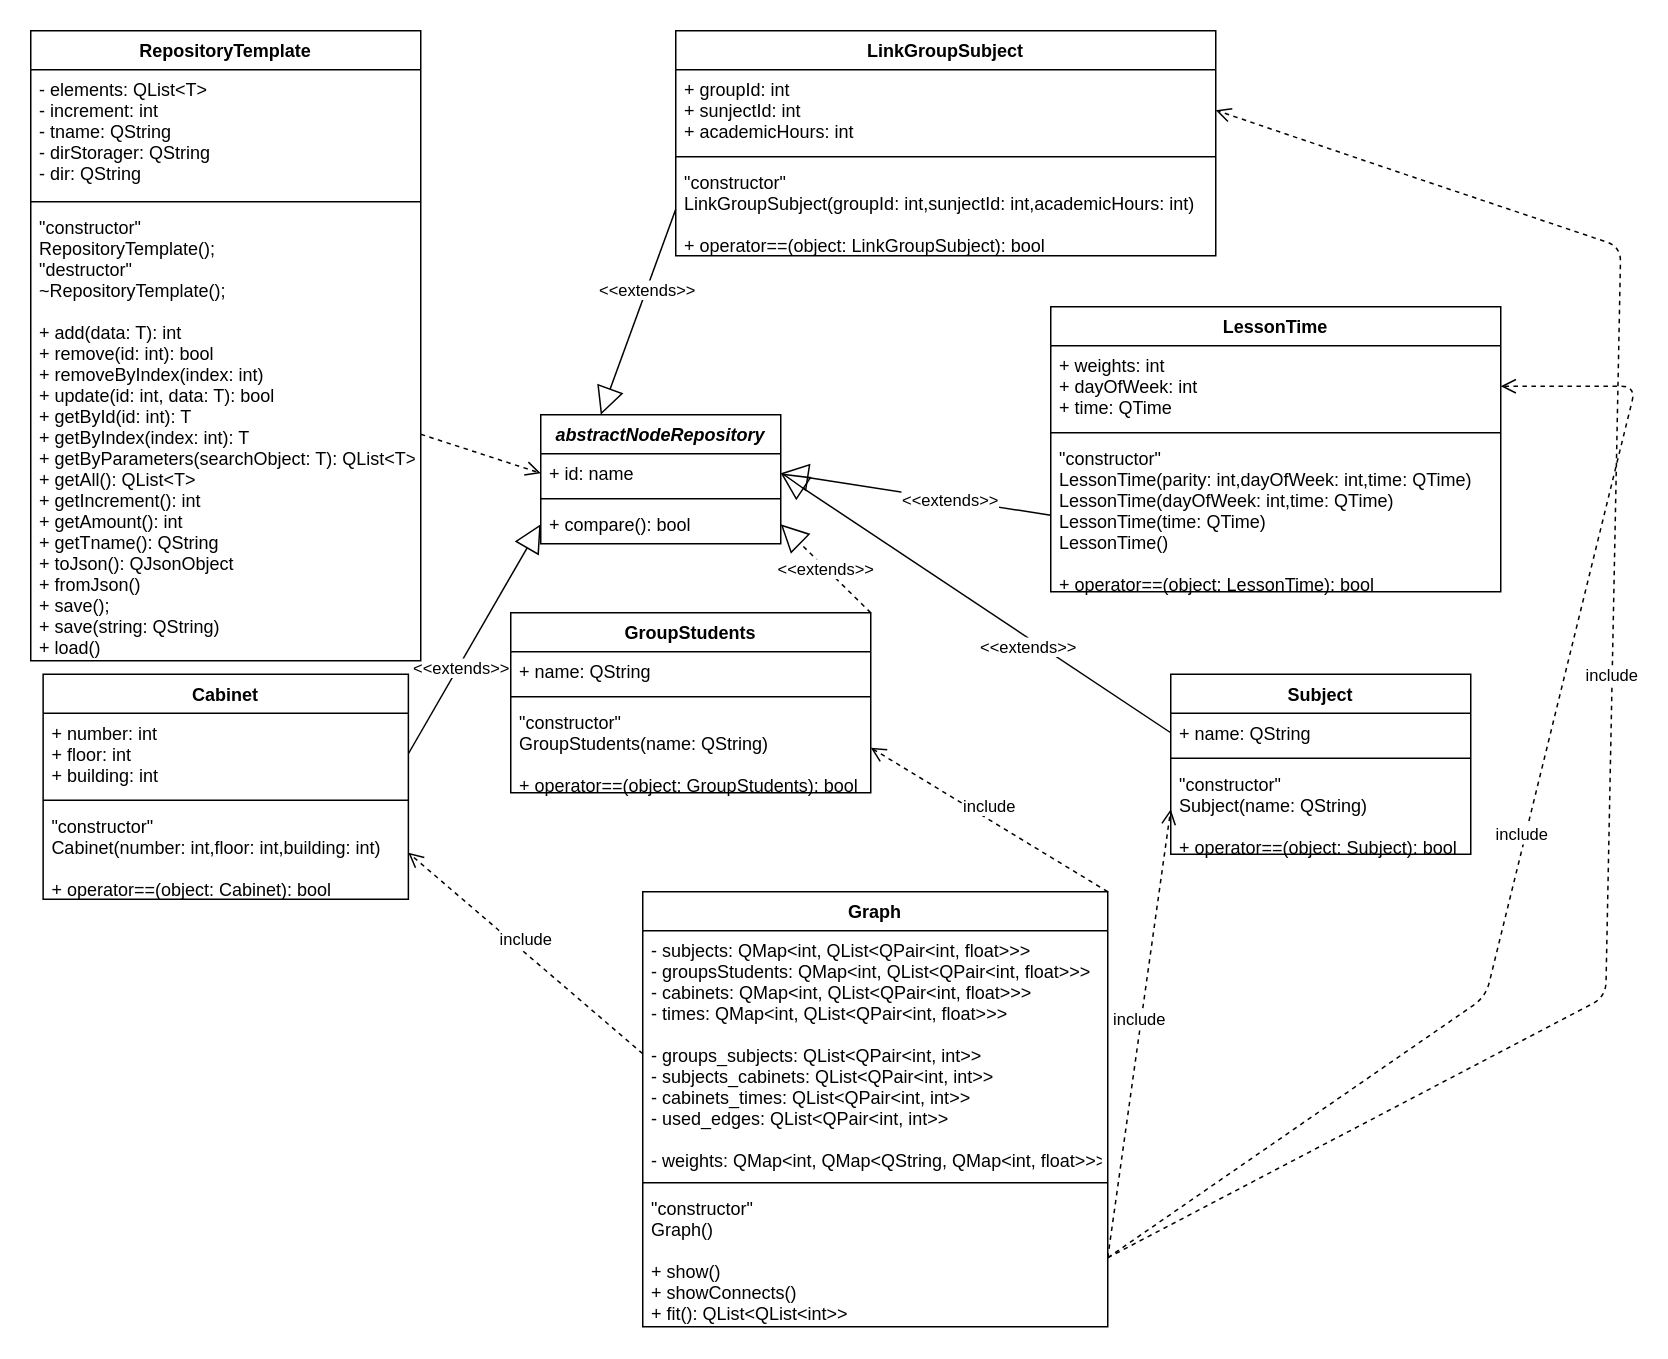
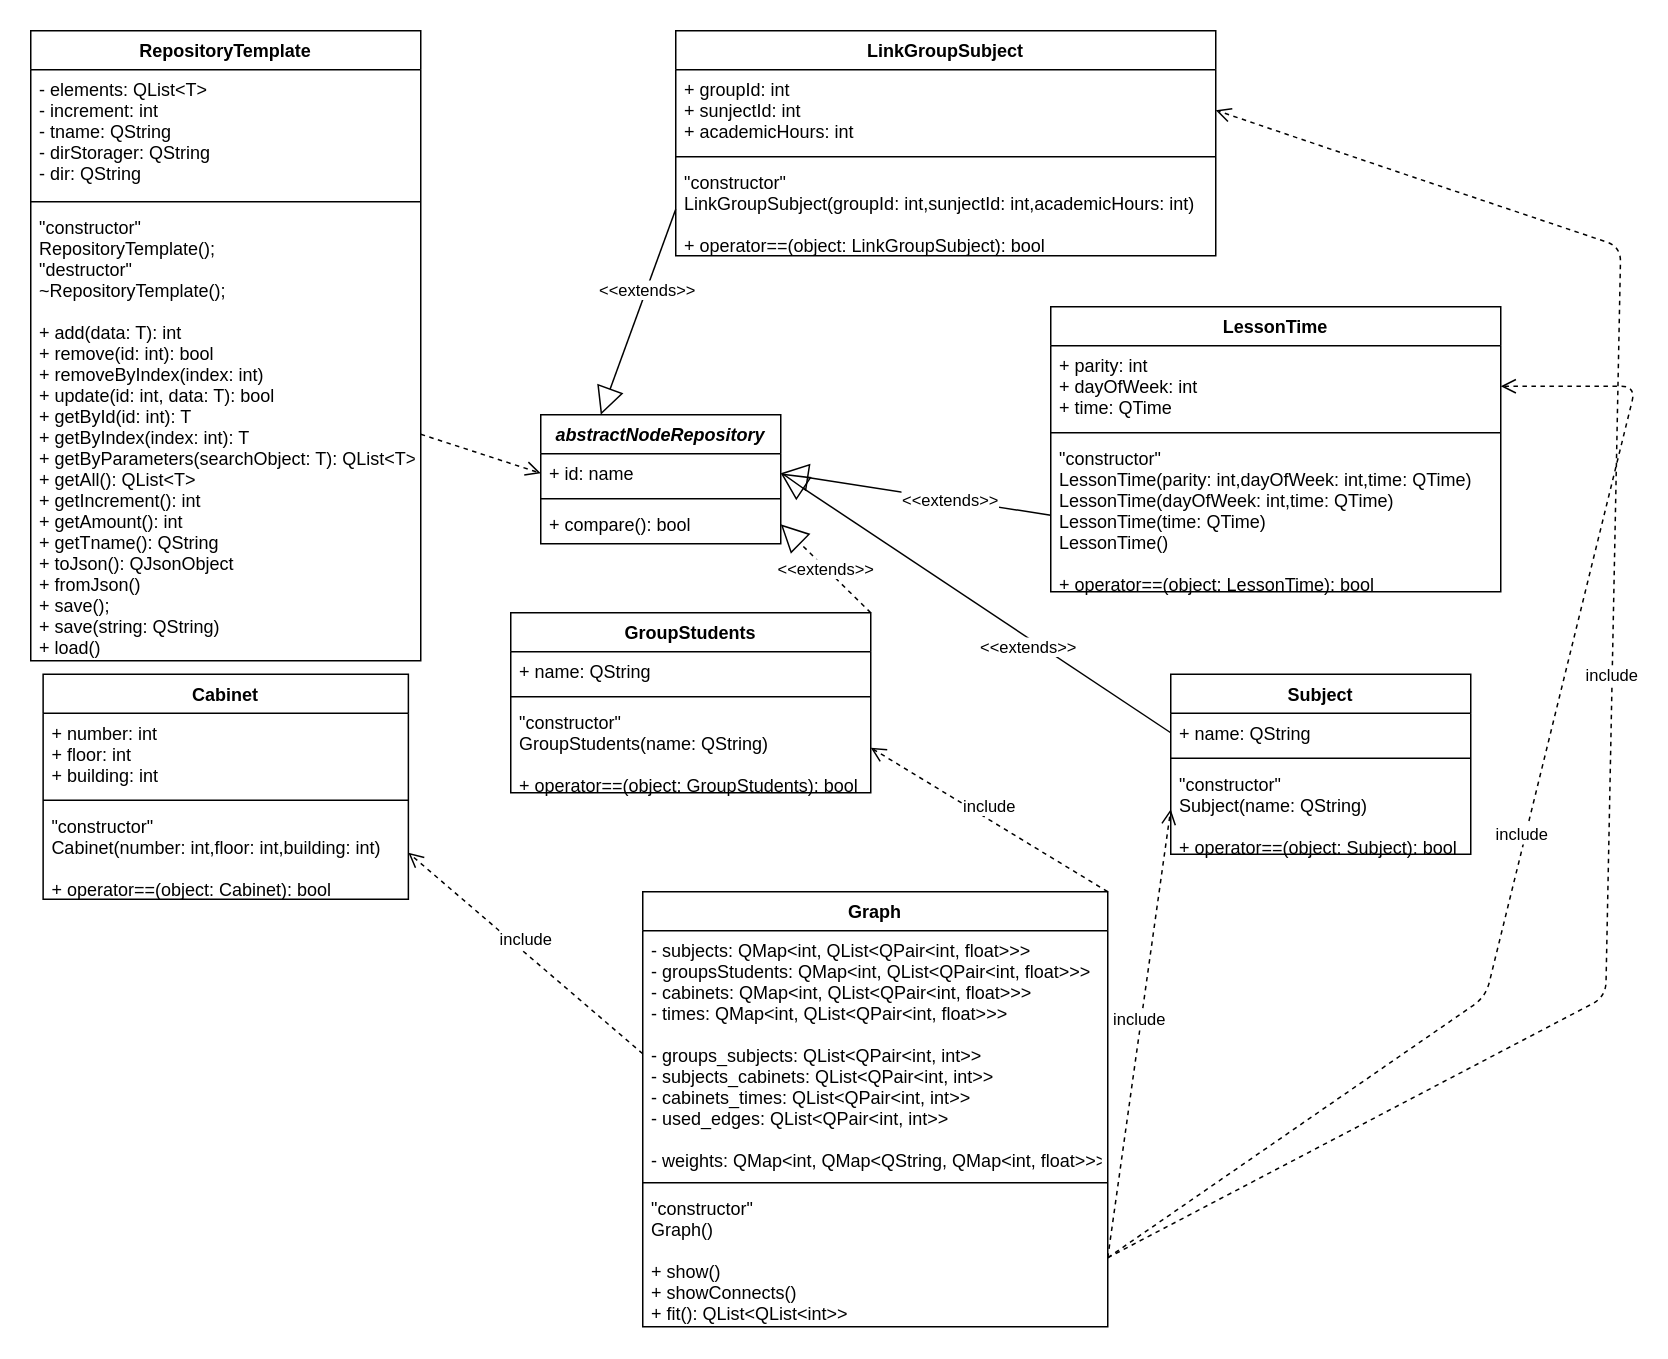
(1118, 366) -> (1113, 366)
(469, 649) -> none
